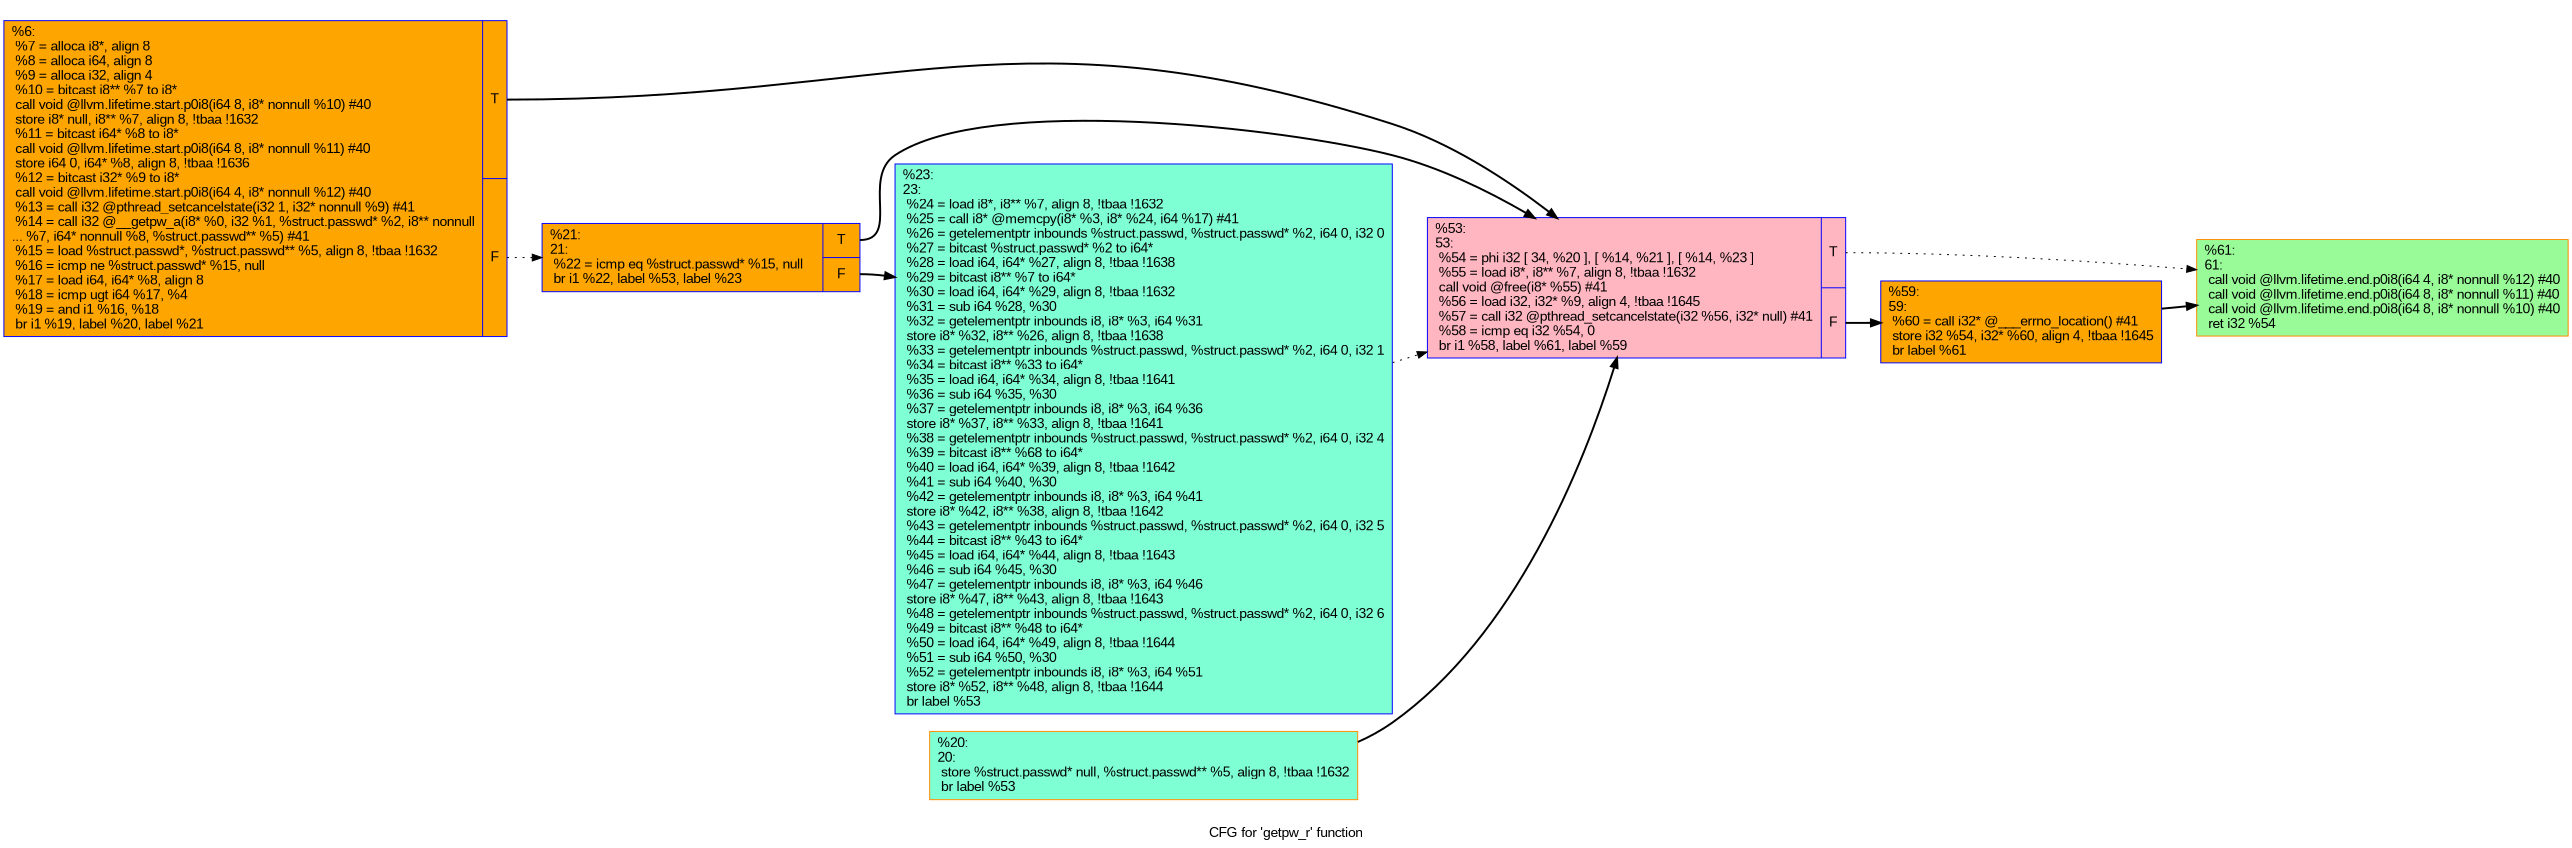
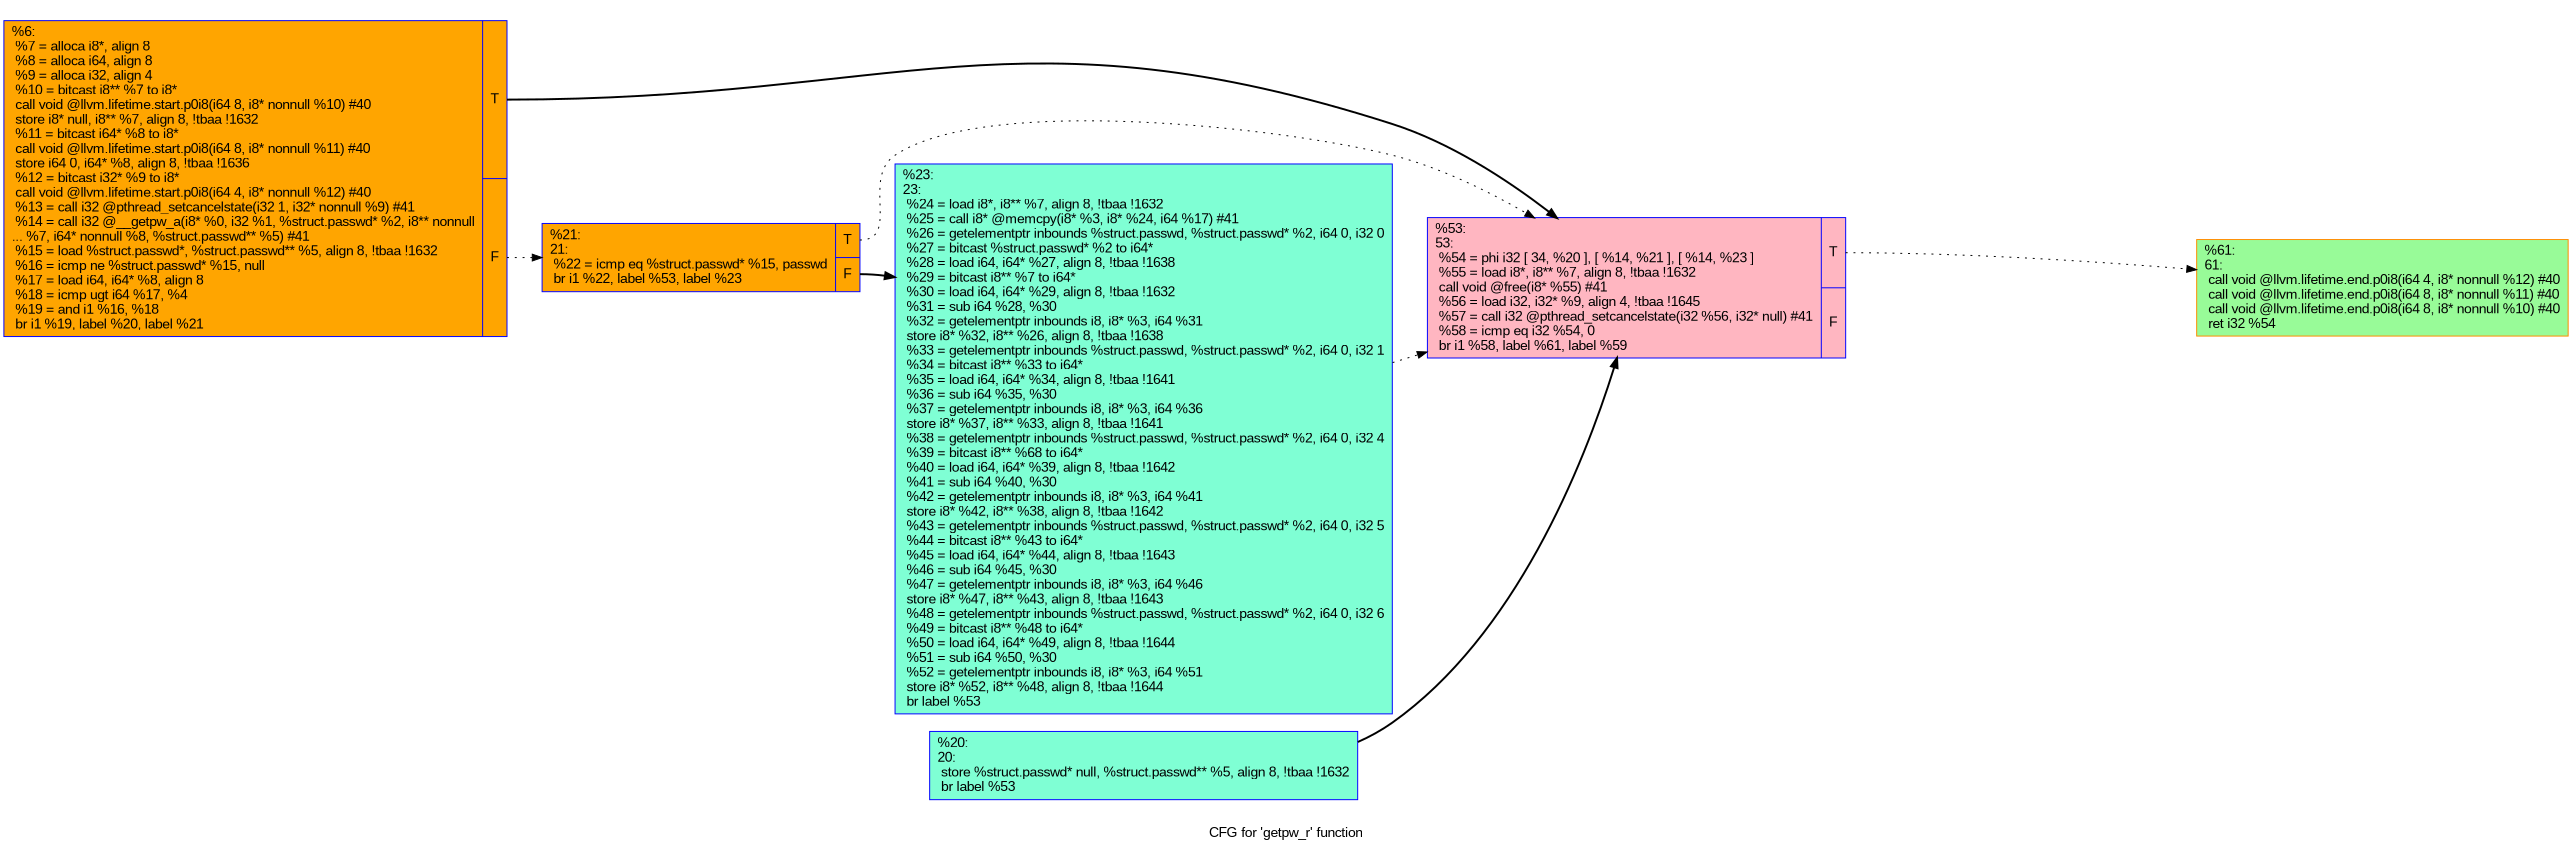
(1165, 124) -> (1165, 124)
(677, 264) -> (689, 264)
(2021, 322) -> none
(1144, 766) -> (1144, 766)
